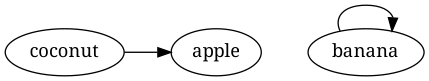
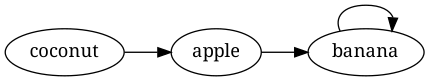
none -> (278, 52)
